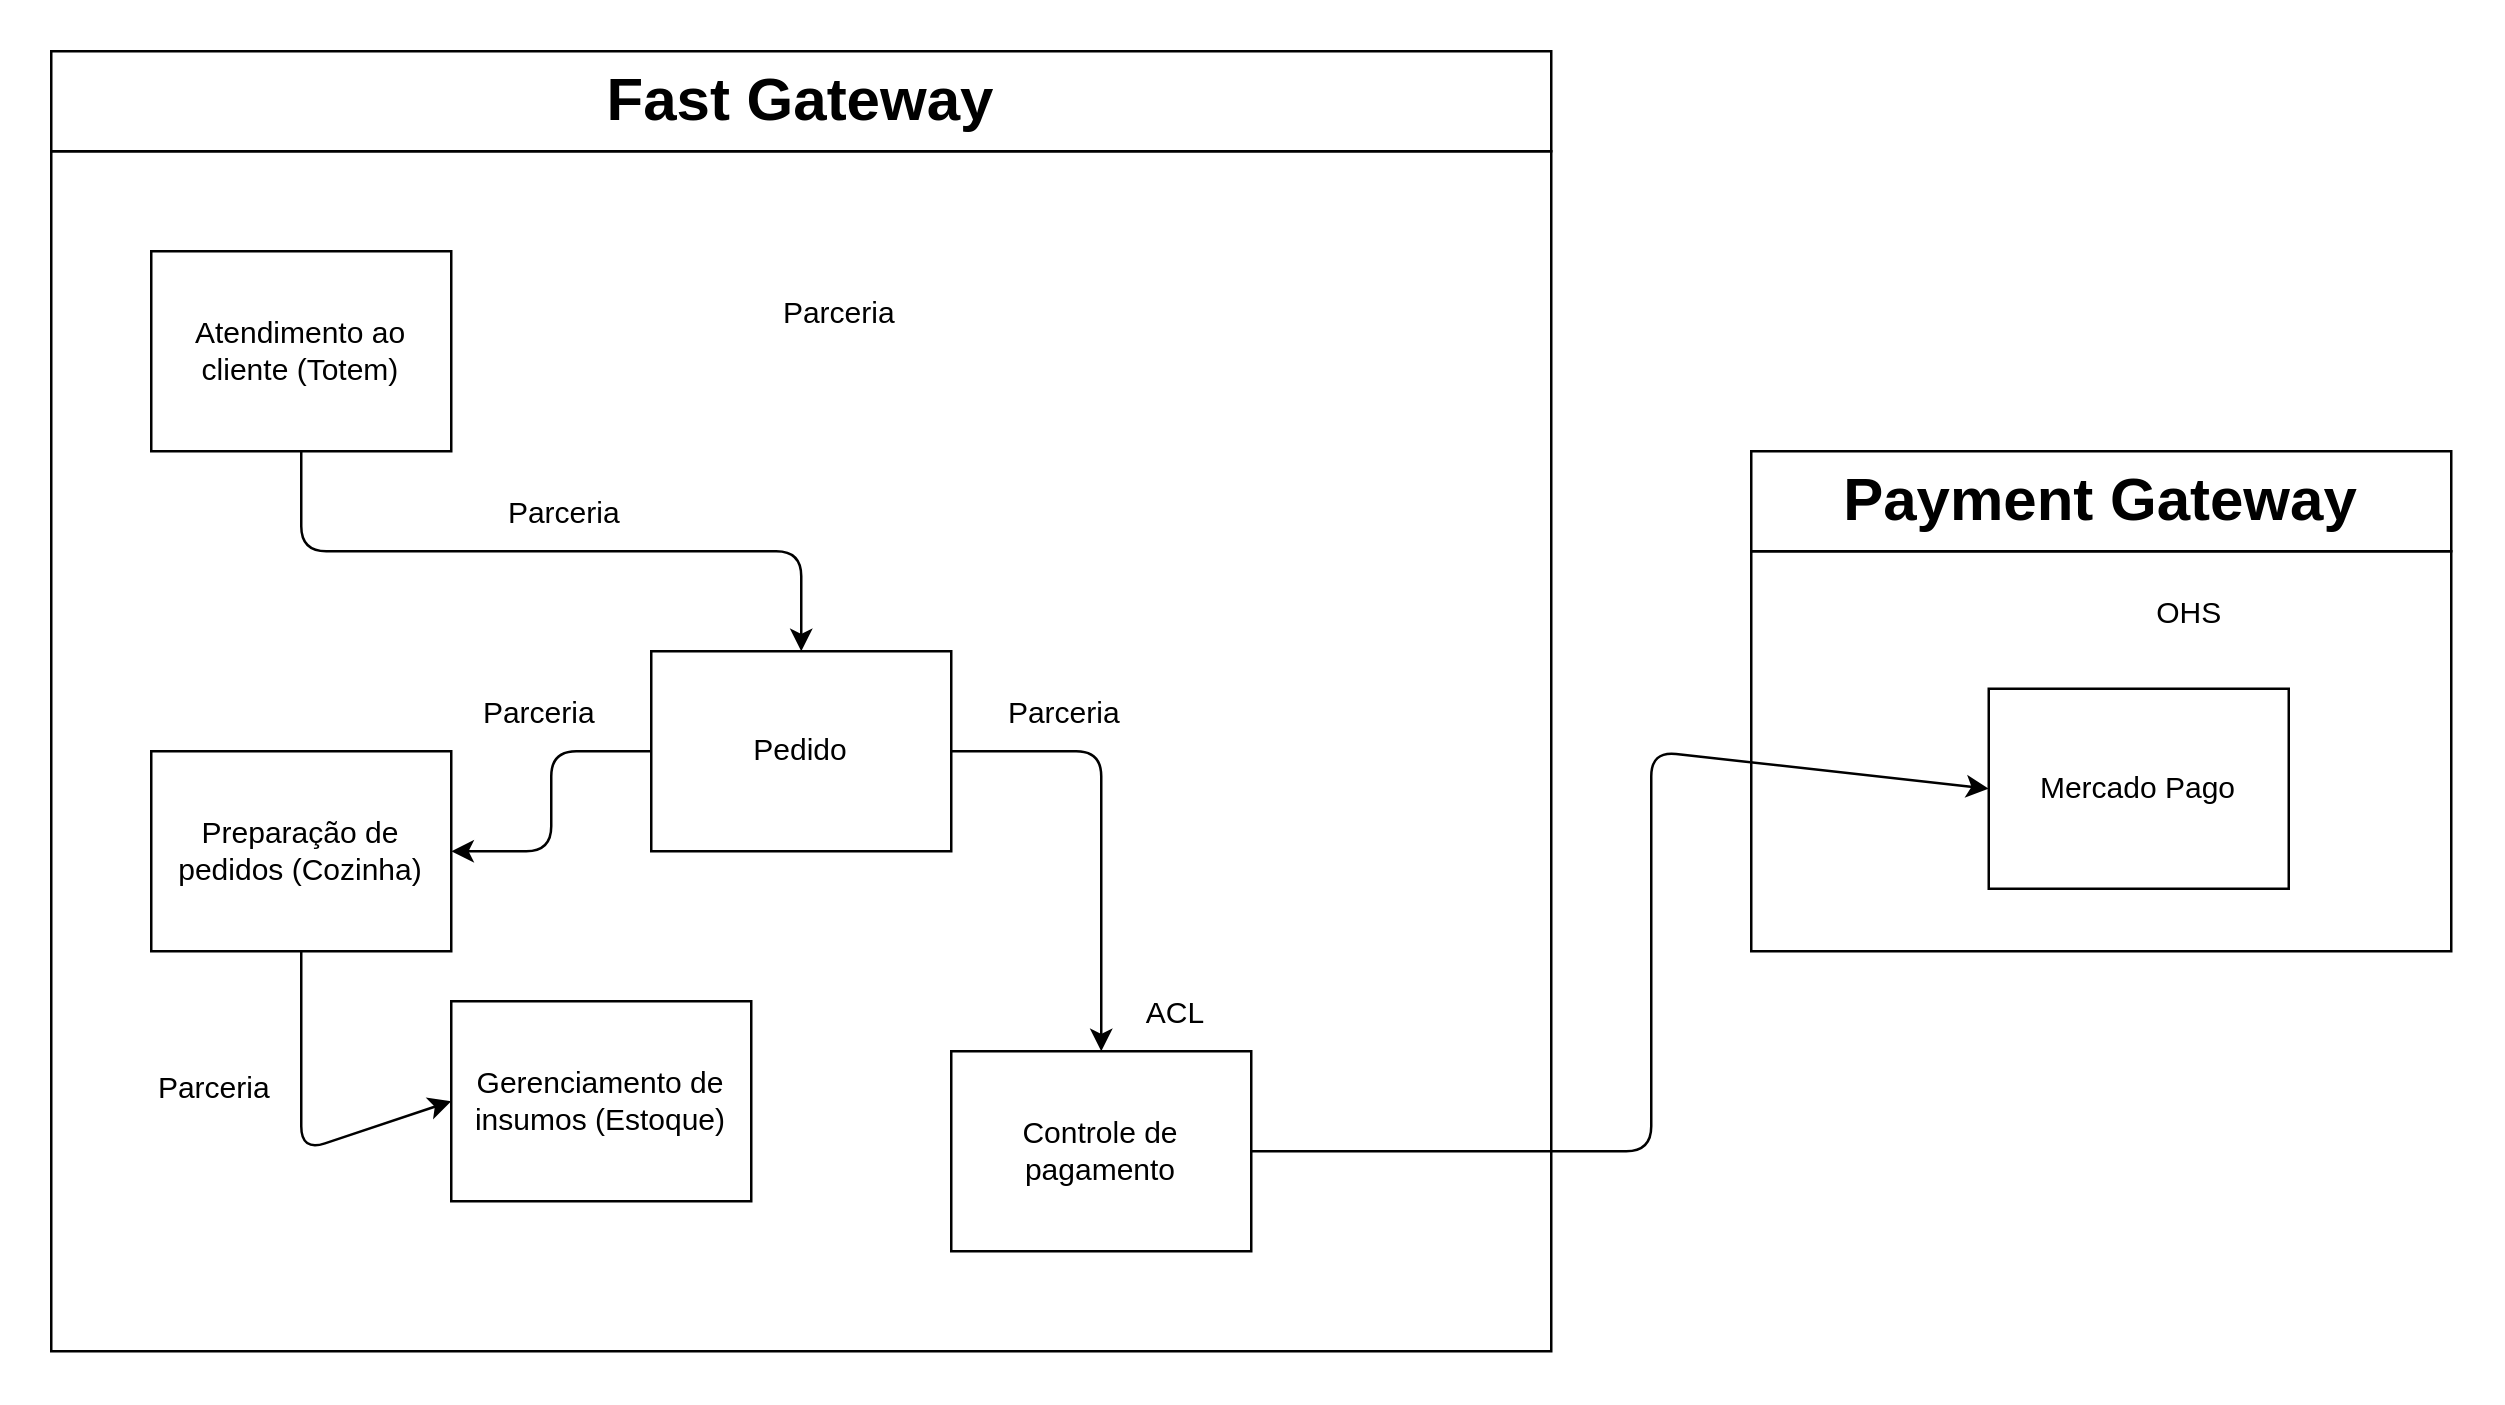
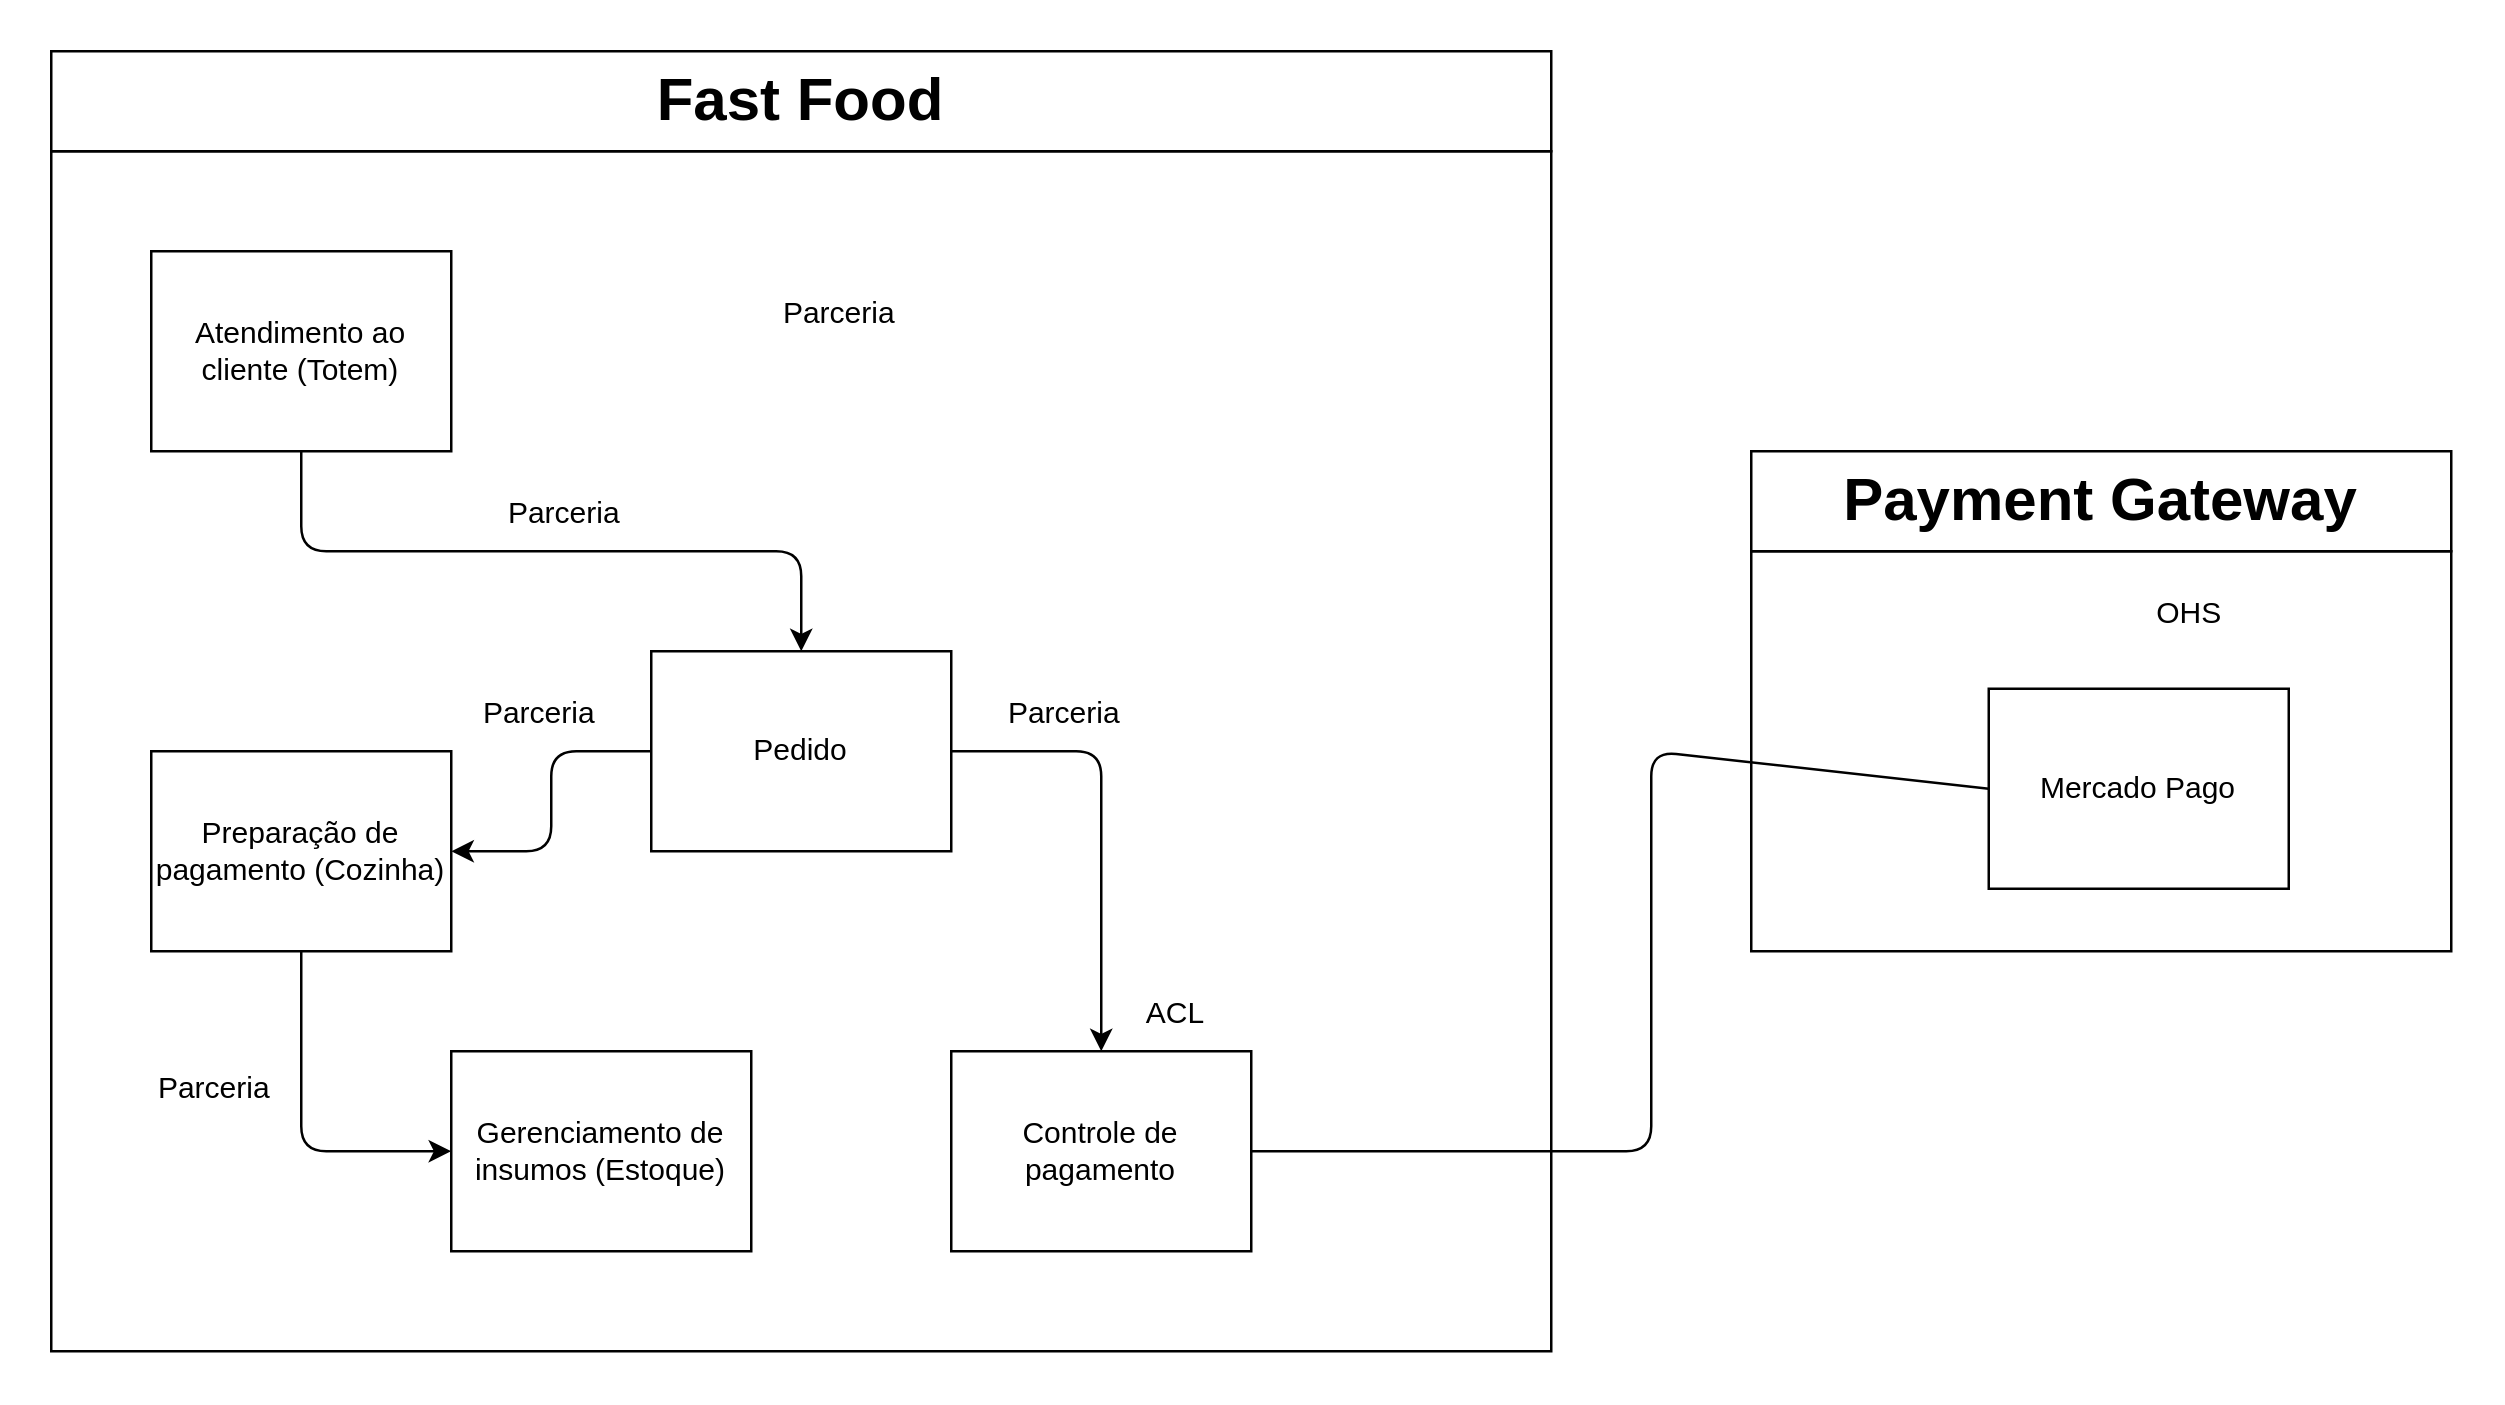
(801, 101) -> (801, 101)
(1970, 787) -> (1977, 787)
(301, 851) -> (301, 851)
(601, 1101) -> (601, 1151)
